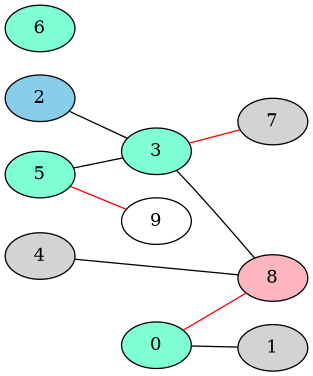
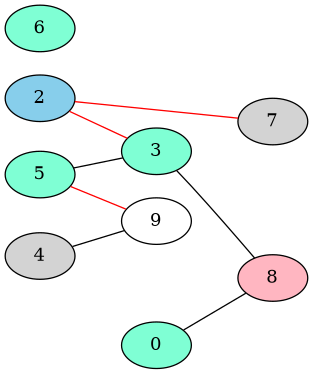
(98, 125) -> (98, 125)
(215, 136) -> (156, 110)
(156, 267) -> (98, 239)
(215, 312) -> (215, 312)
(273, 348) -> none
